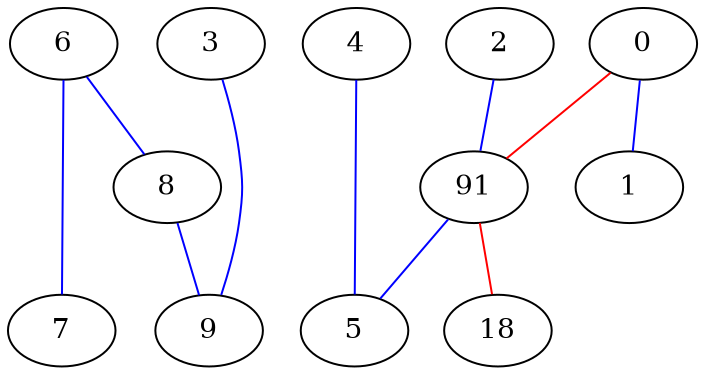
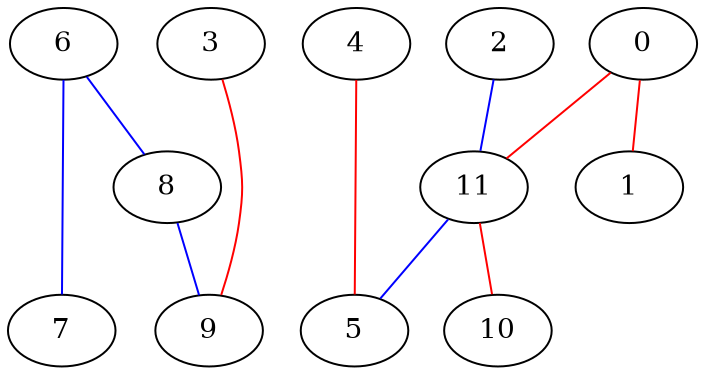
(636, 116) -> (636, 116)
(242, 187) -> (242, 187)
(356, 187) -> (356, 187)
(474, 187) -> (474, 187)
(498, 331) -> (498, 331)
